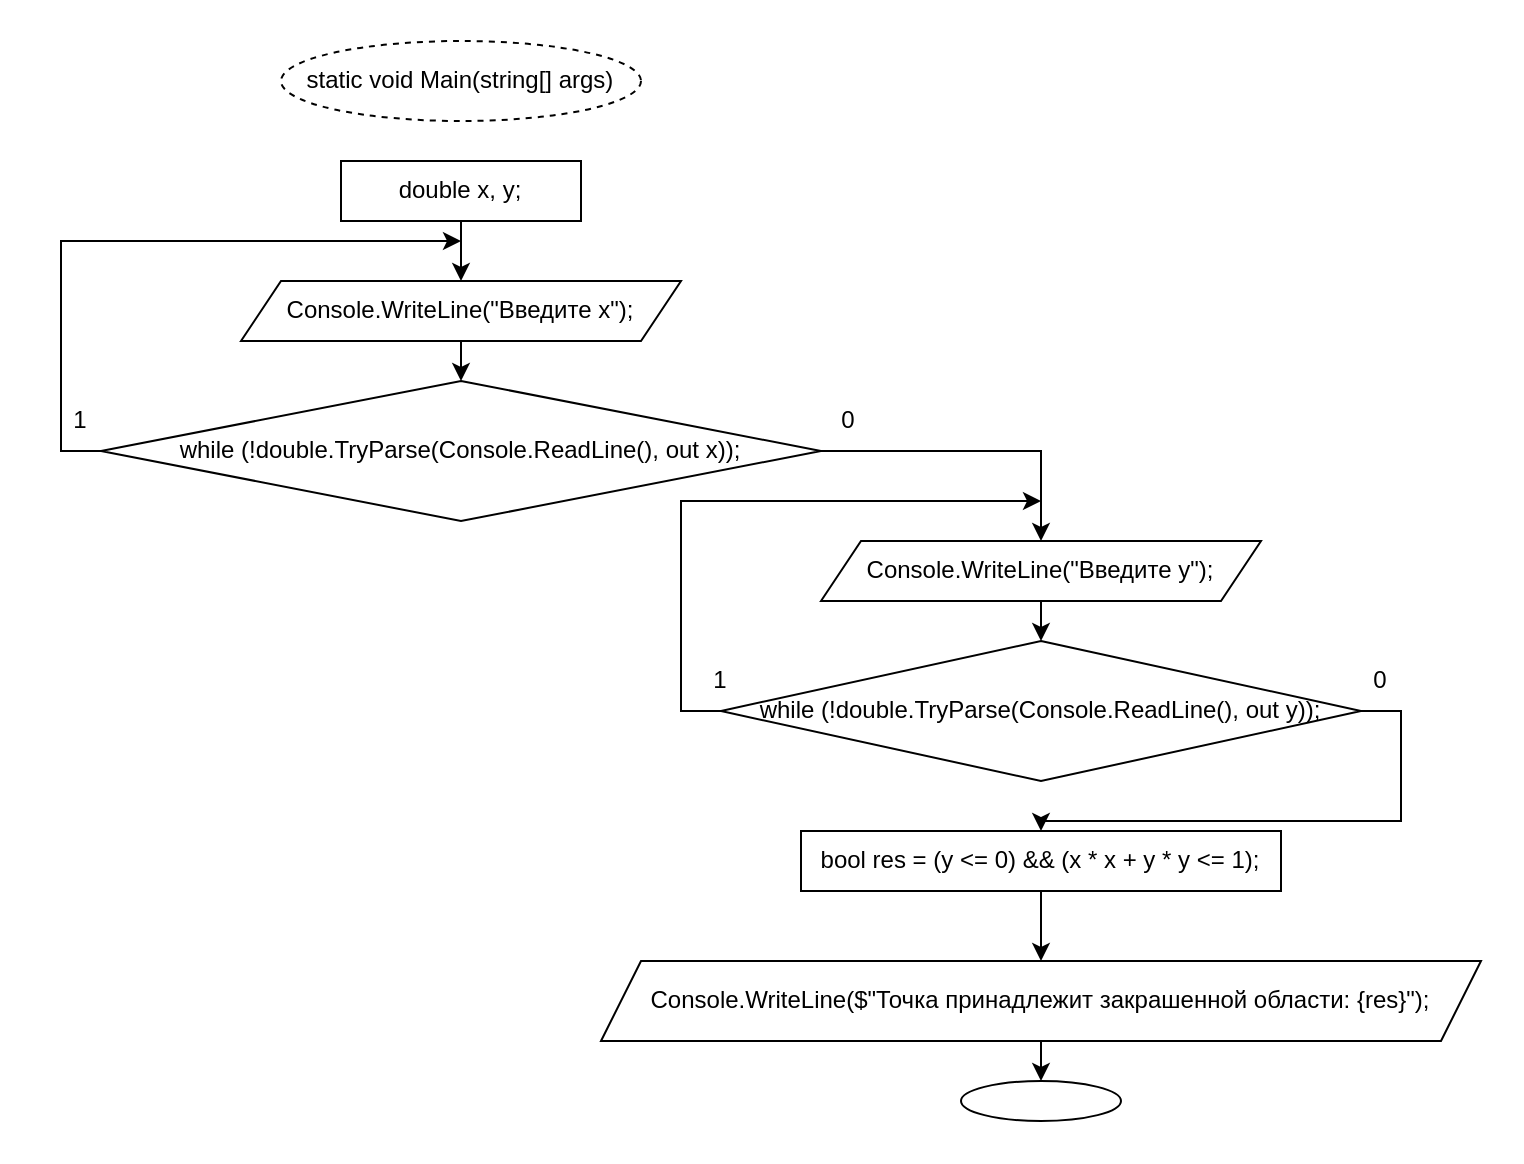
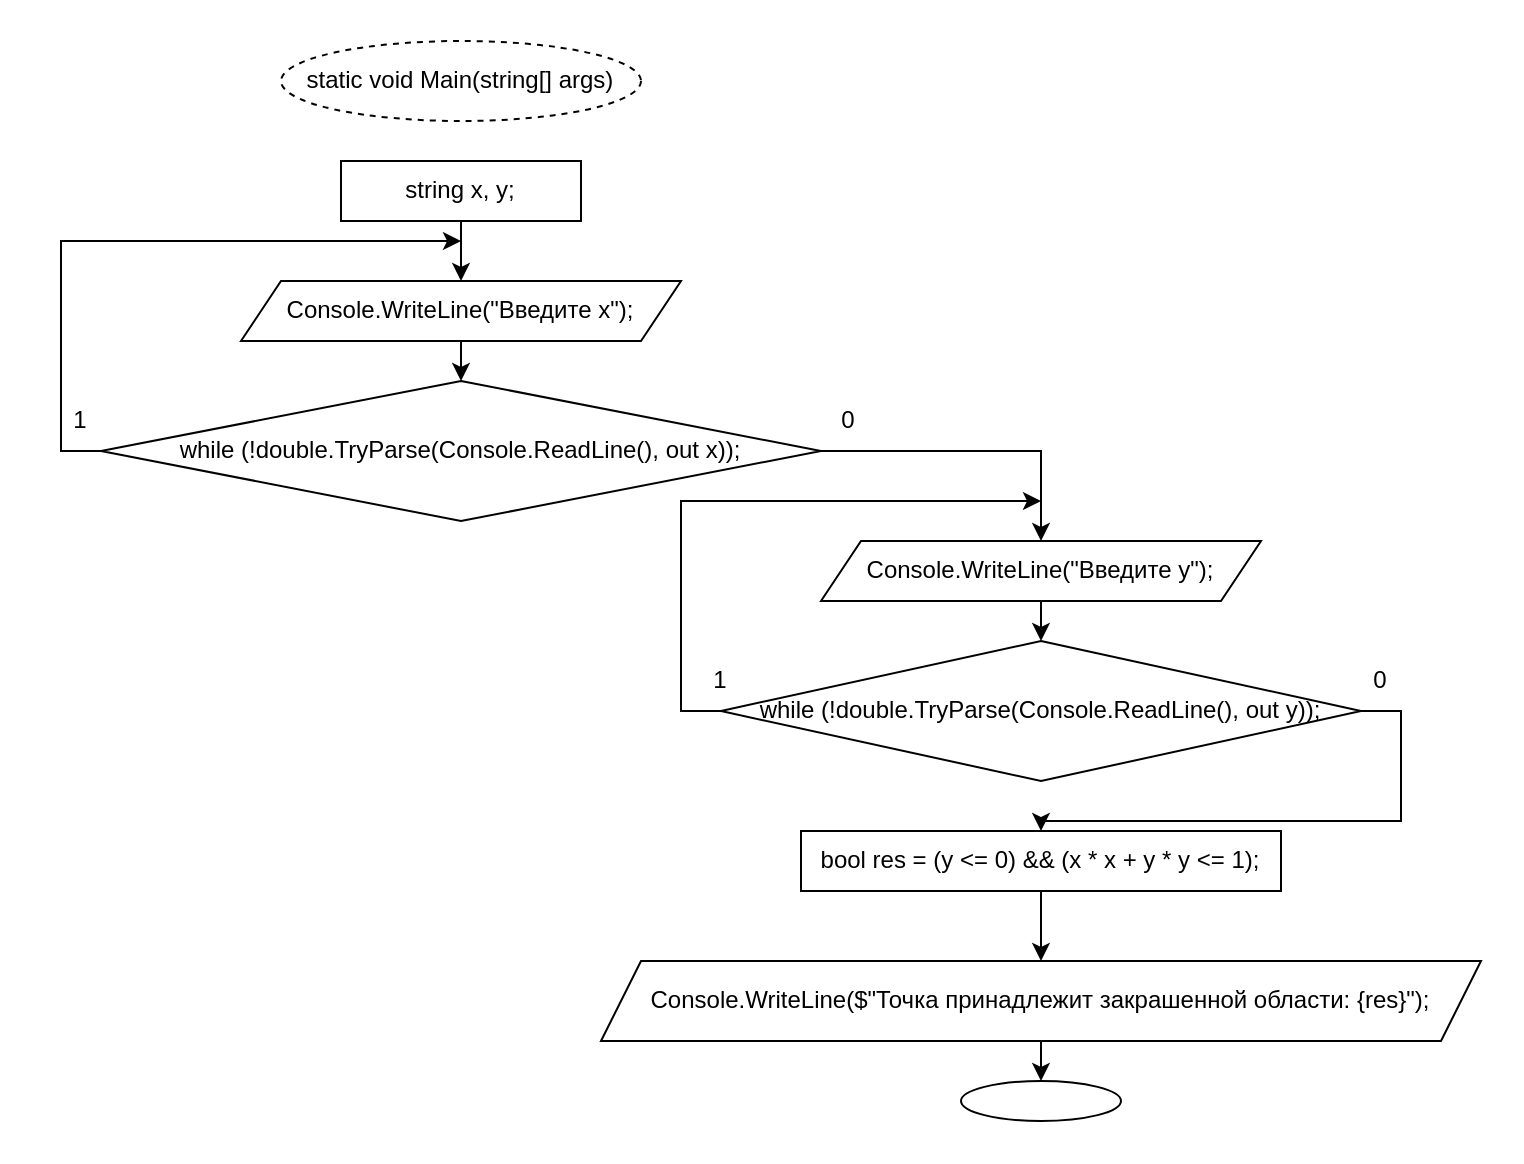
(461, 191) -> (461, 191)
